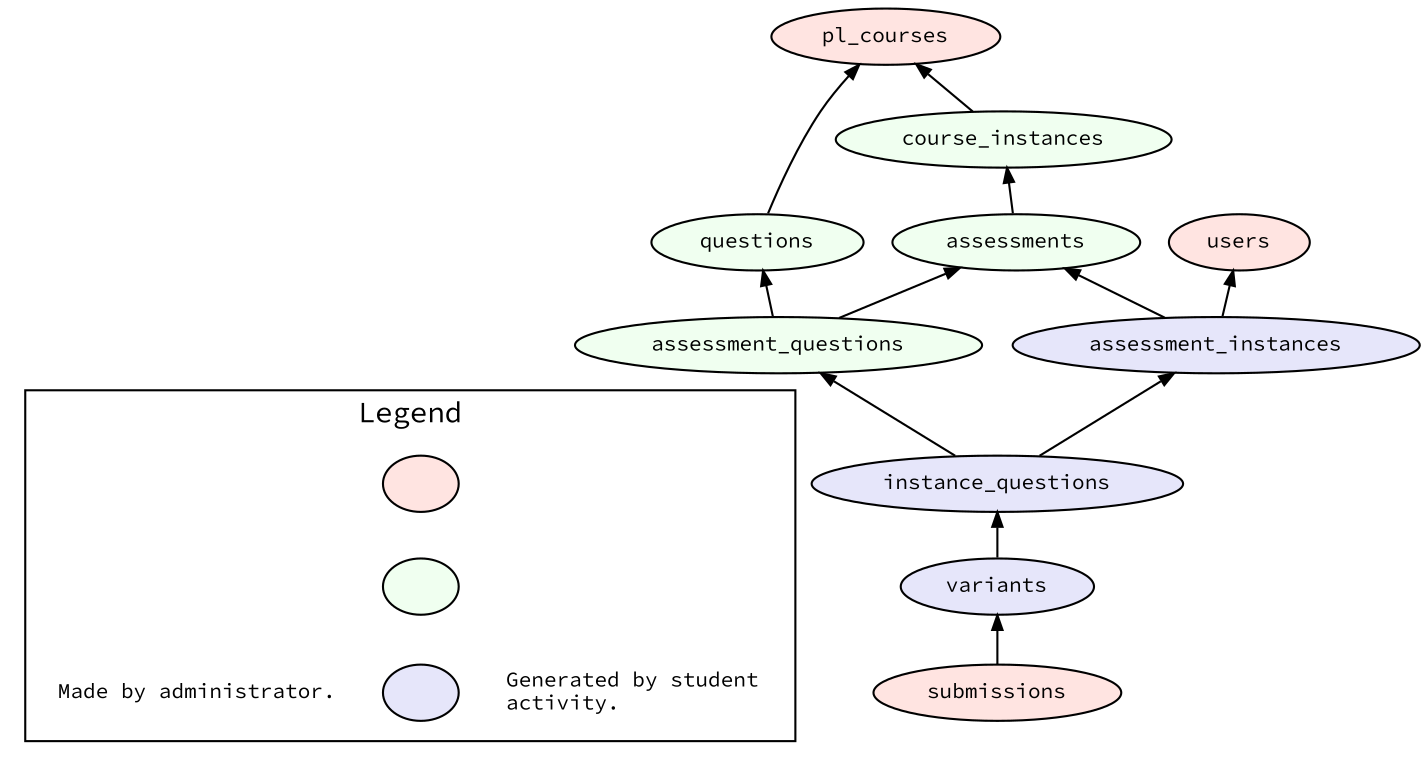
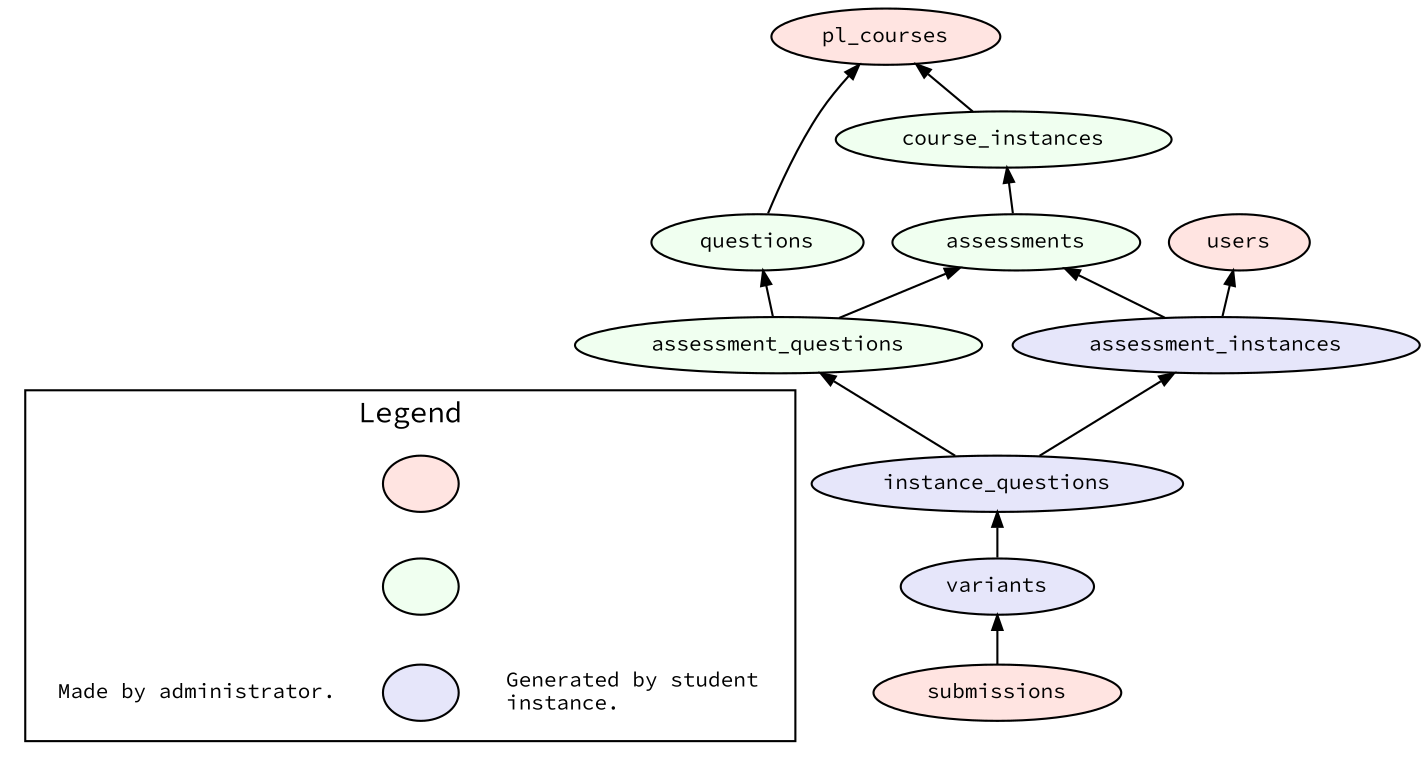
(633, 693) -> (633, 693)
